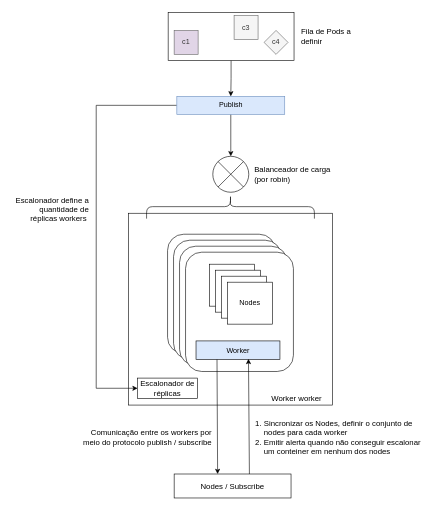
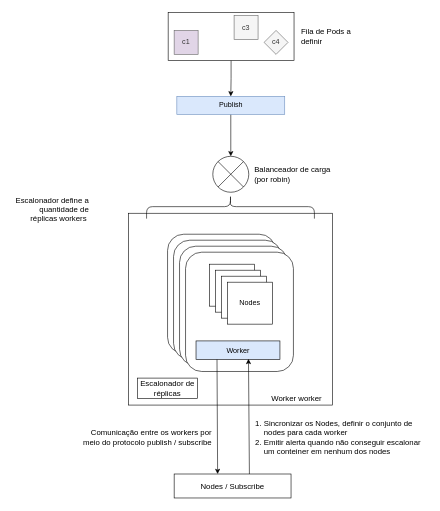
(96, 105) -> none
